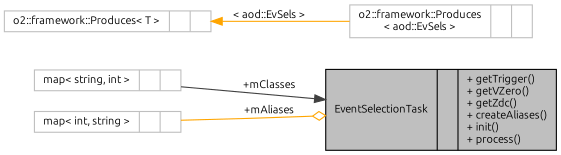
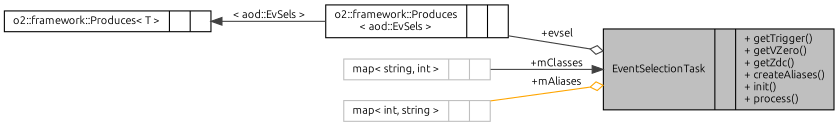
(108, 21) -> (108, 21)
(286, 21) -> (274, 21)
(441, 21) -> (417, 21)
none -> (549, 42)
